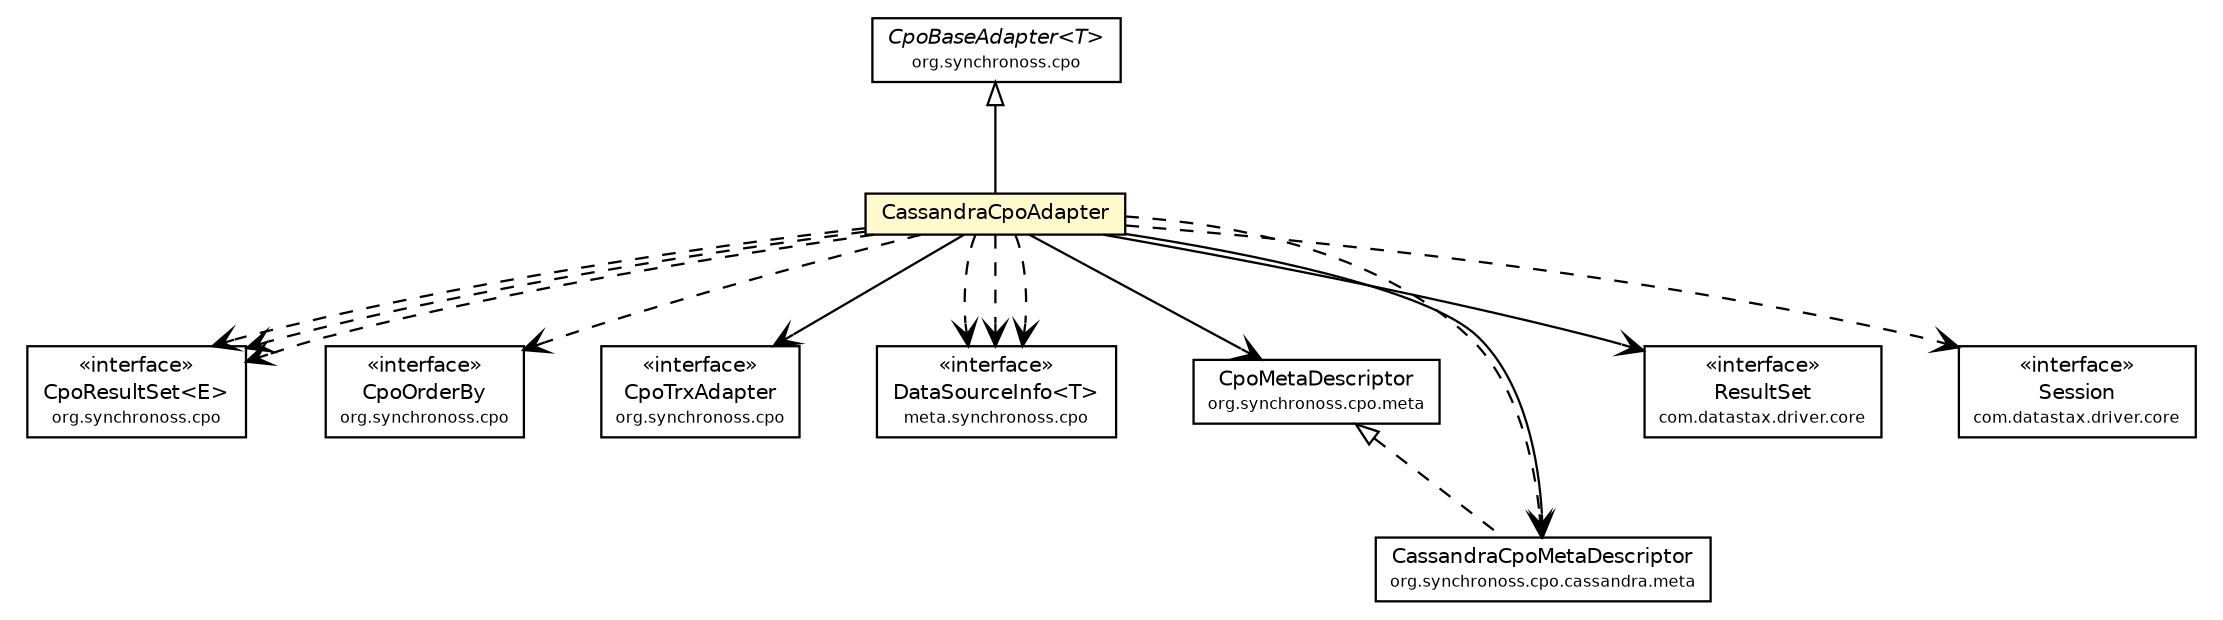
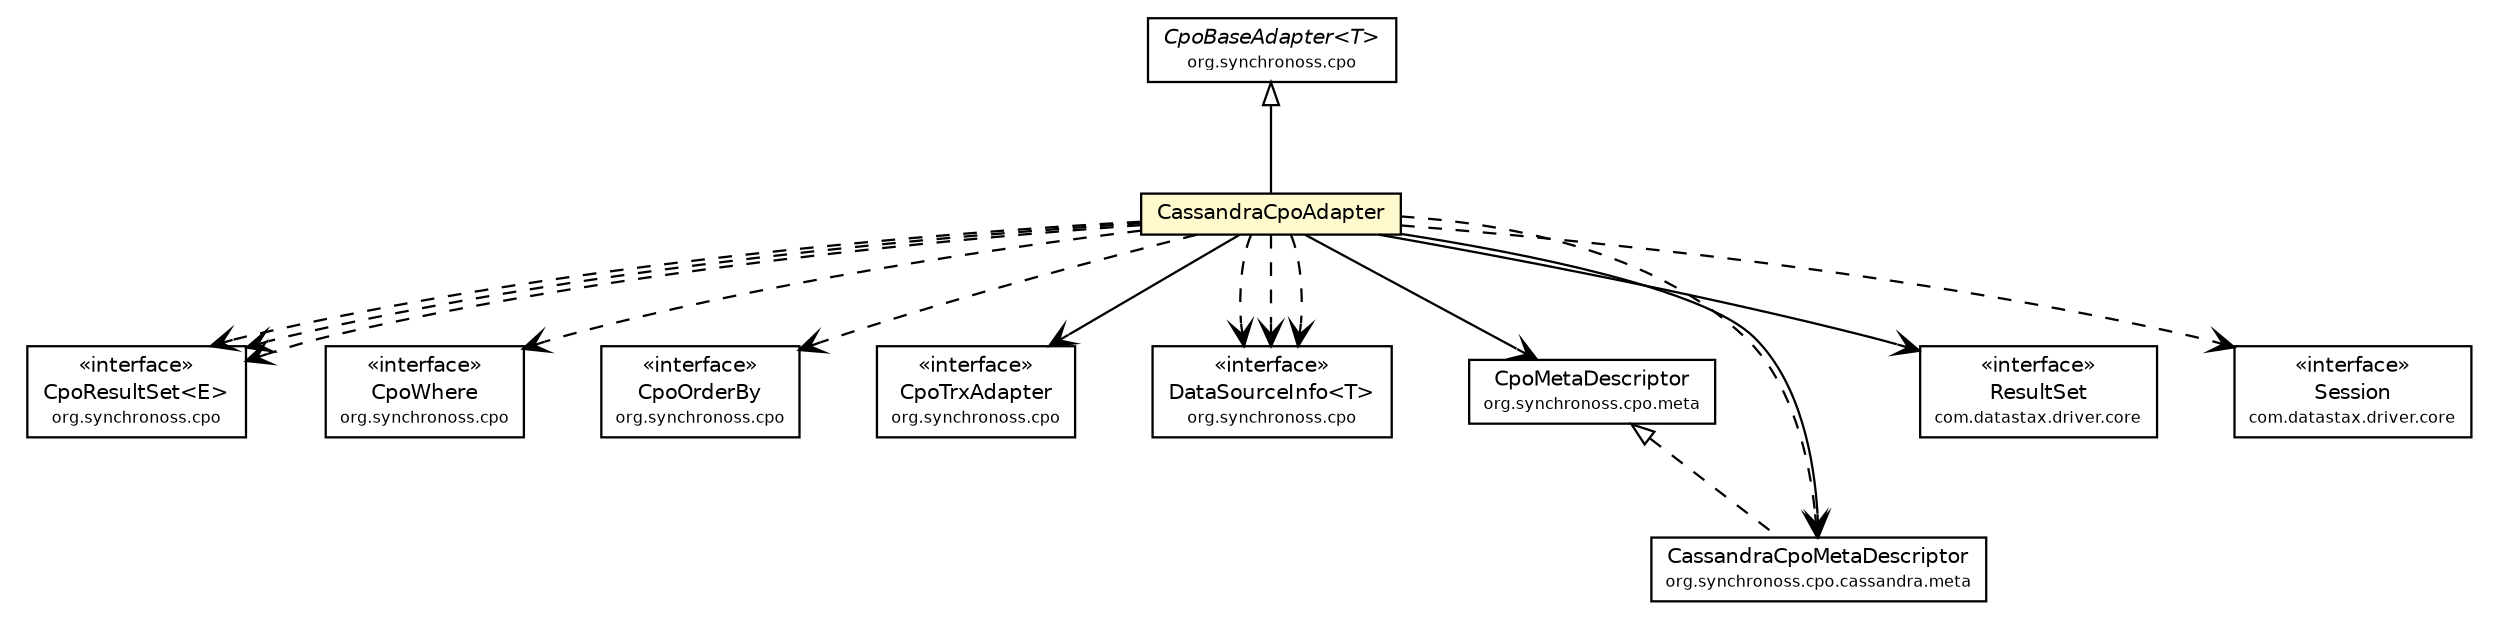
none -> (424, 392)
(997, 418) -> (1272, 418)
